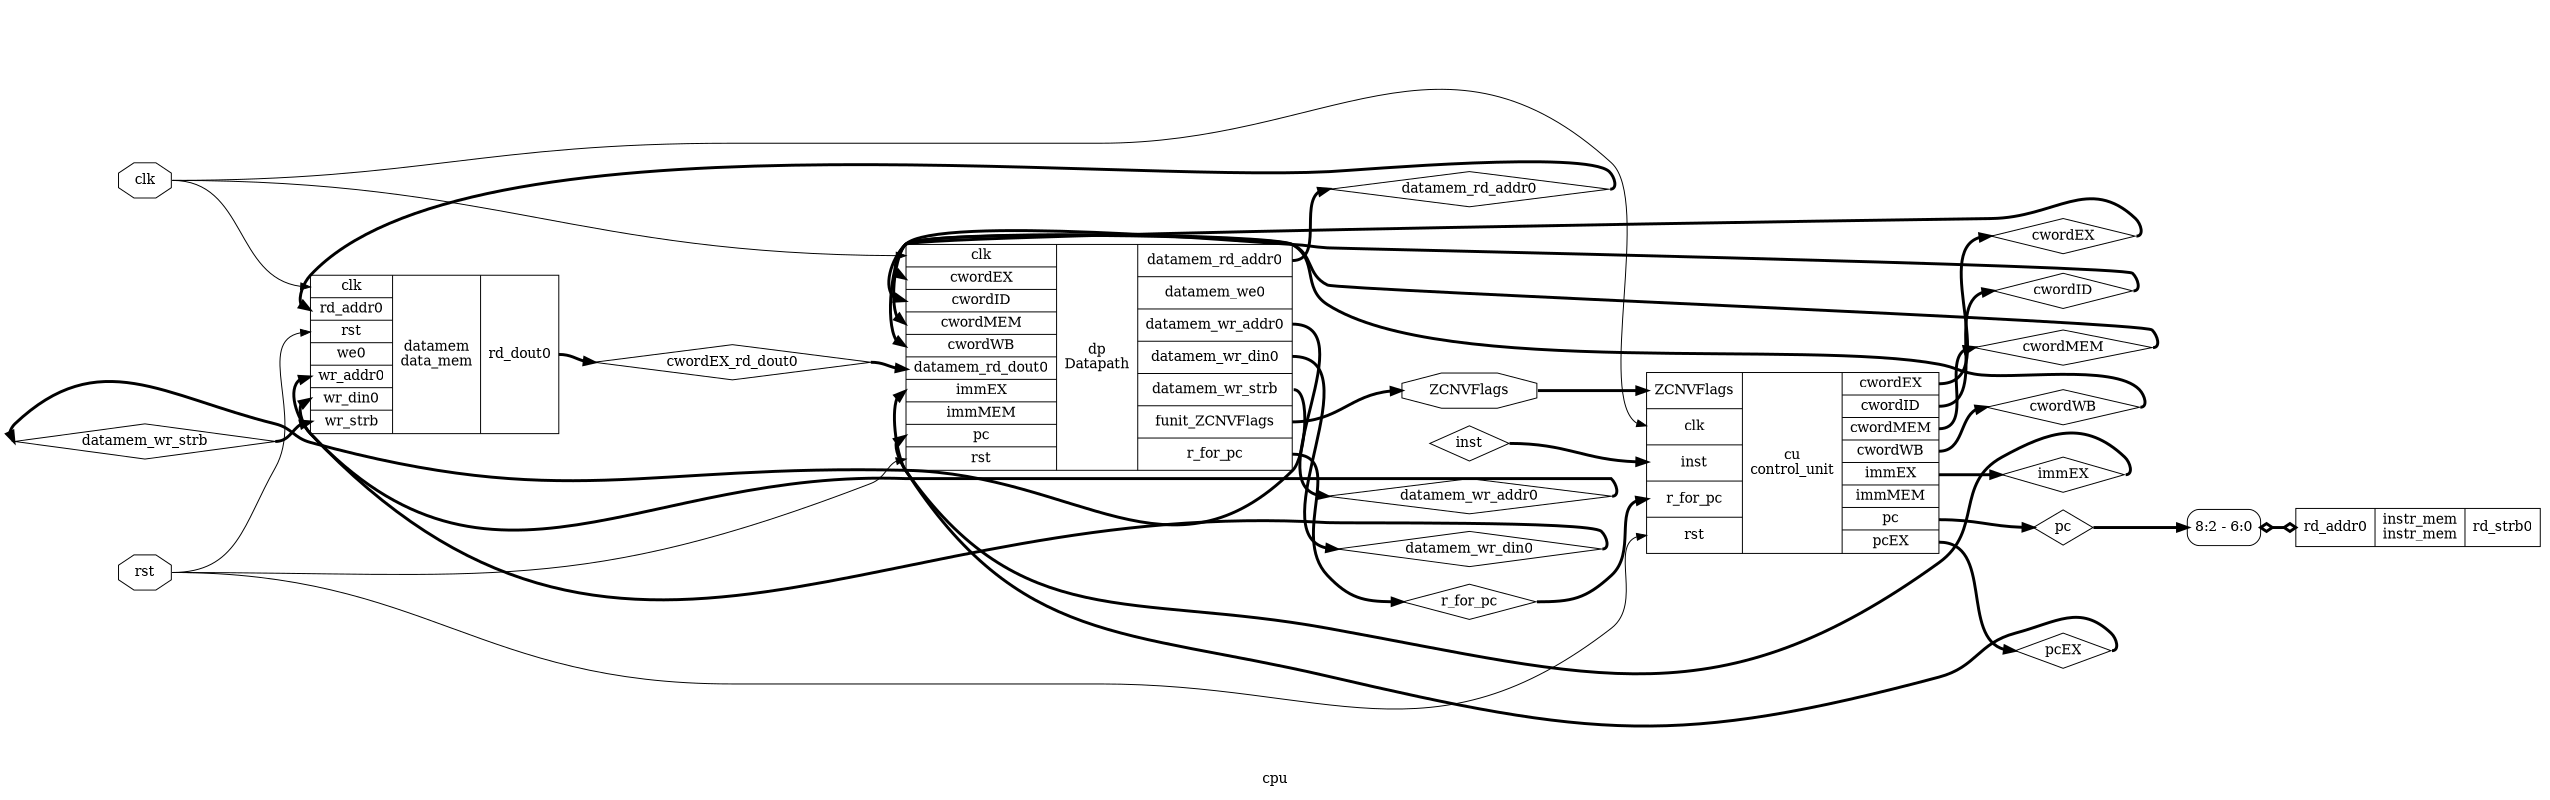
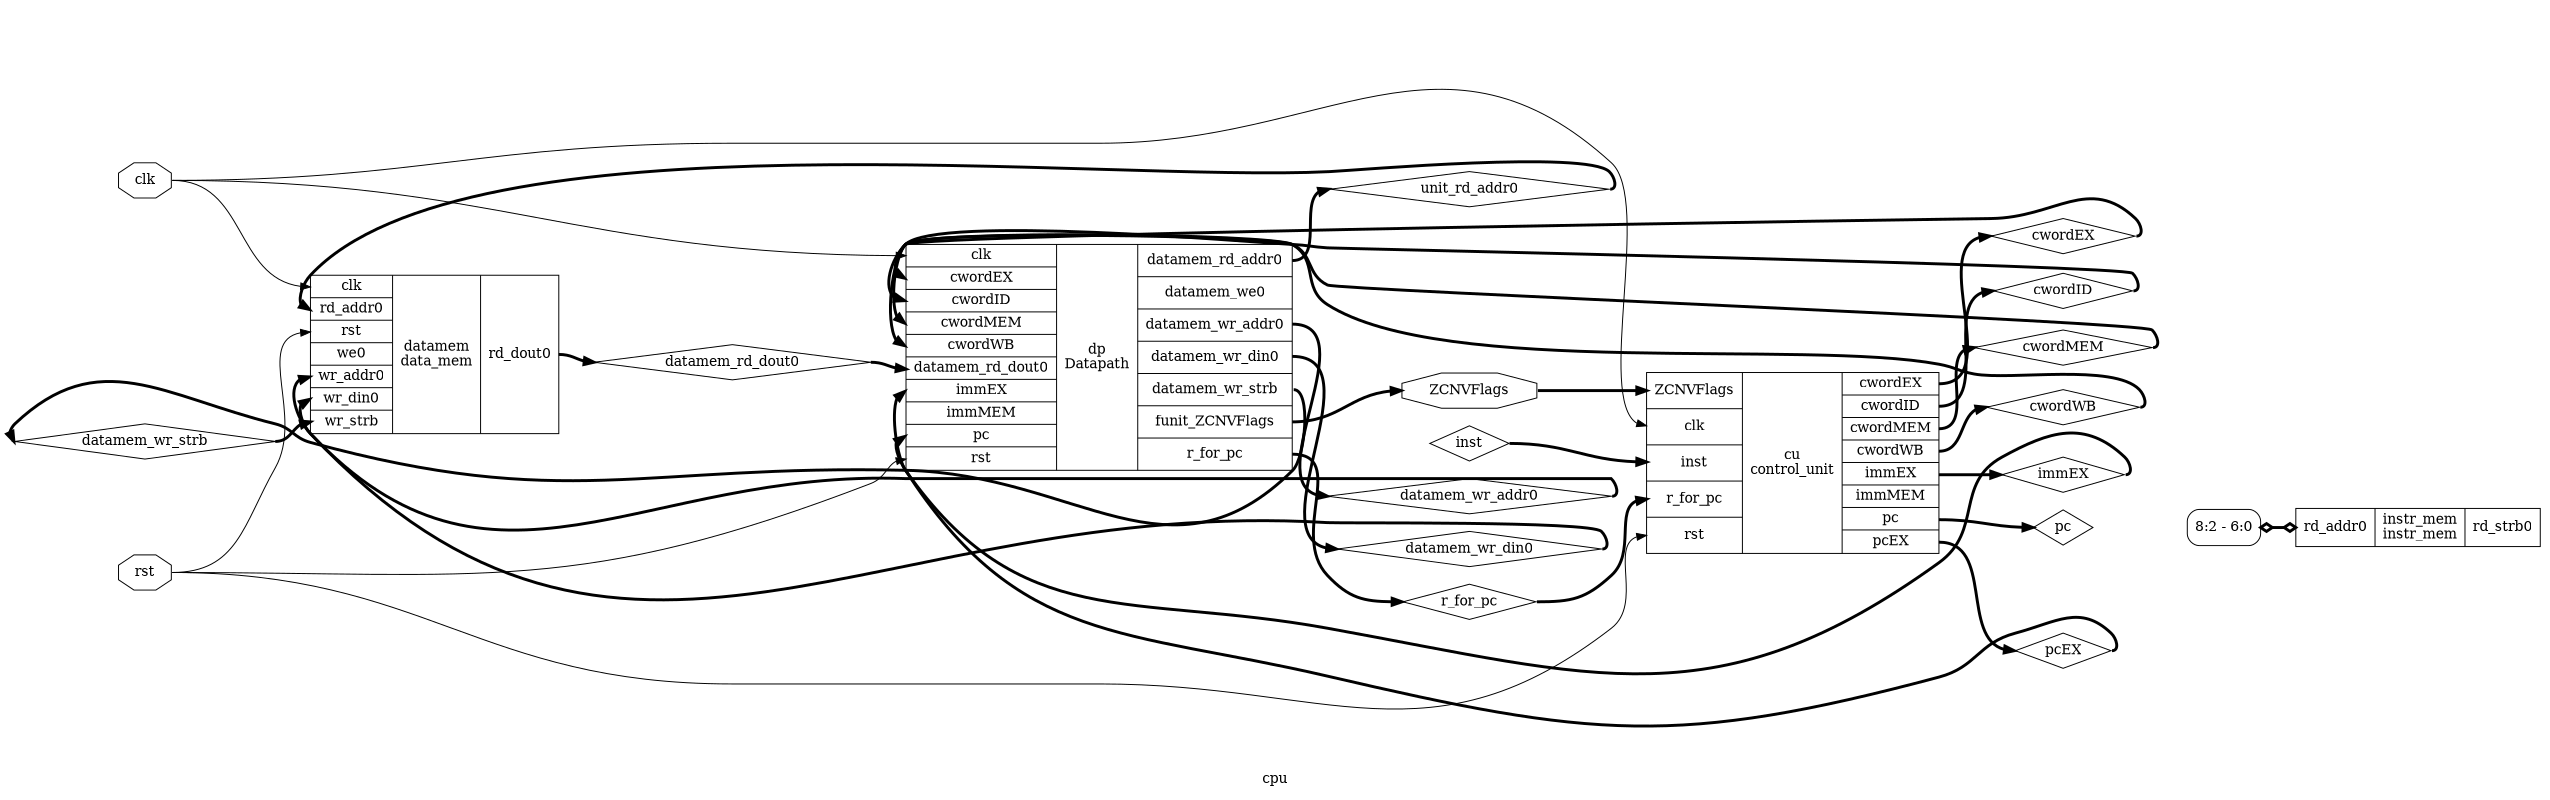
(1469, 189) -> (1469, 189)
(732, 362) -> (732, 362)
(2135, 528) -> none
